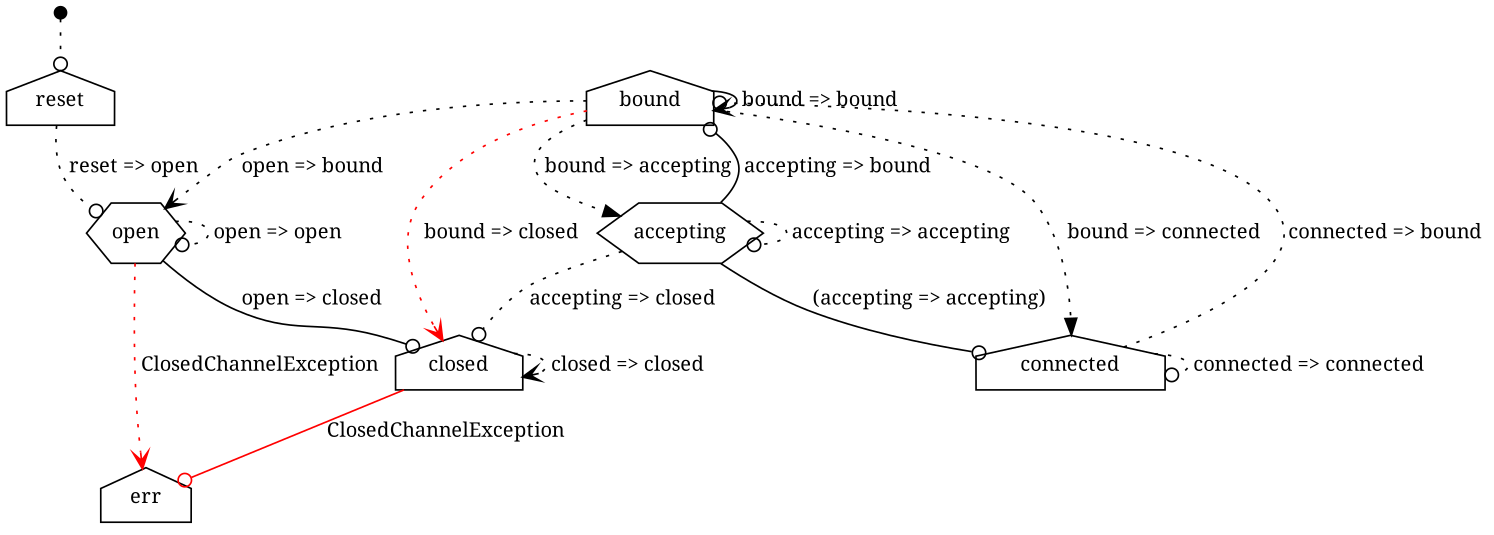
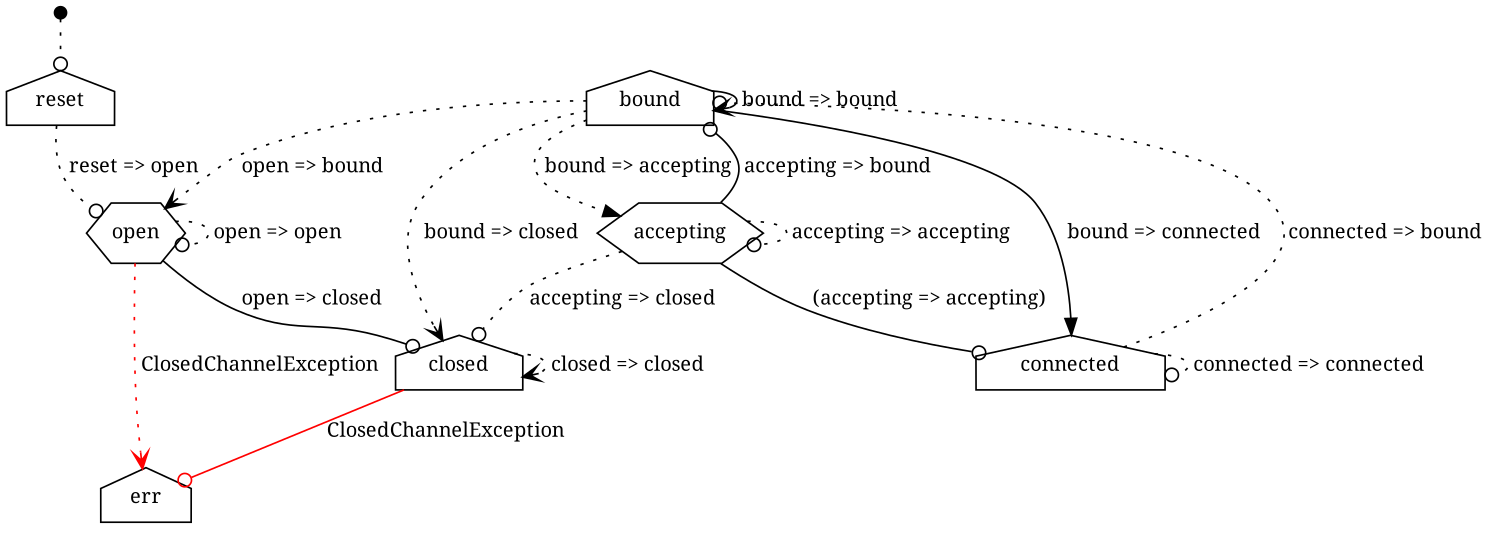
(940, 154) -> (940, 154)
(440, 178) -> (440, 178)
